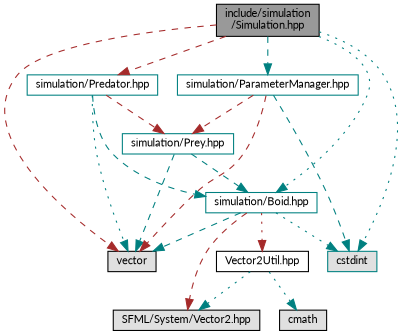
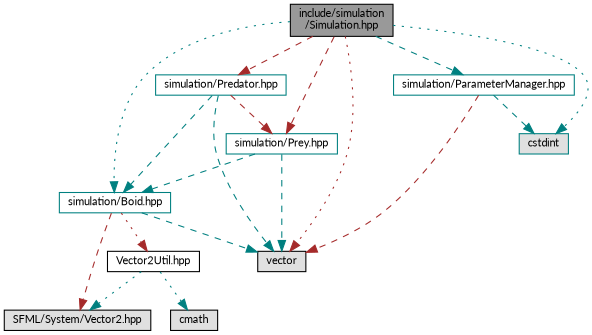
(16, 77) -> (349, 146)
(228, 111) -> (313, 80)
(100, 170) -> (224, 175)
(302, 229) -> none
